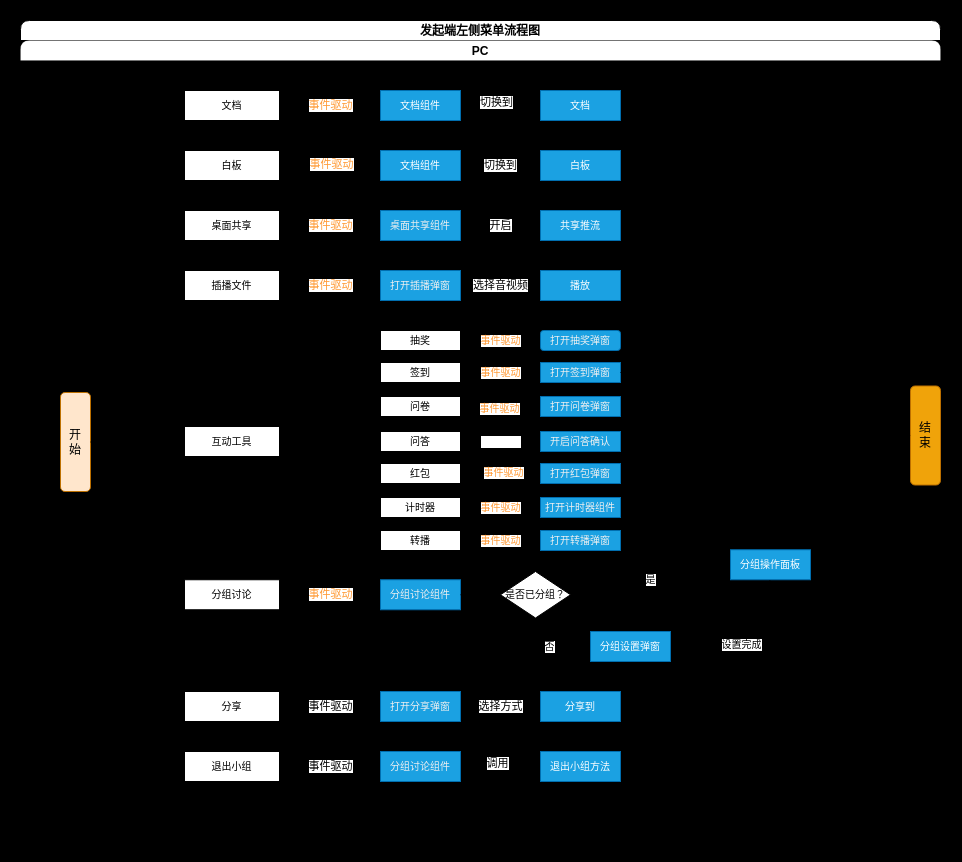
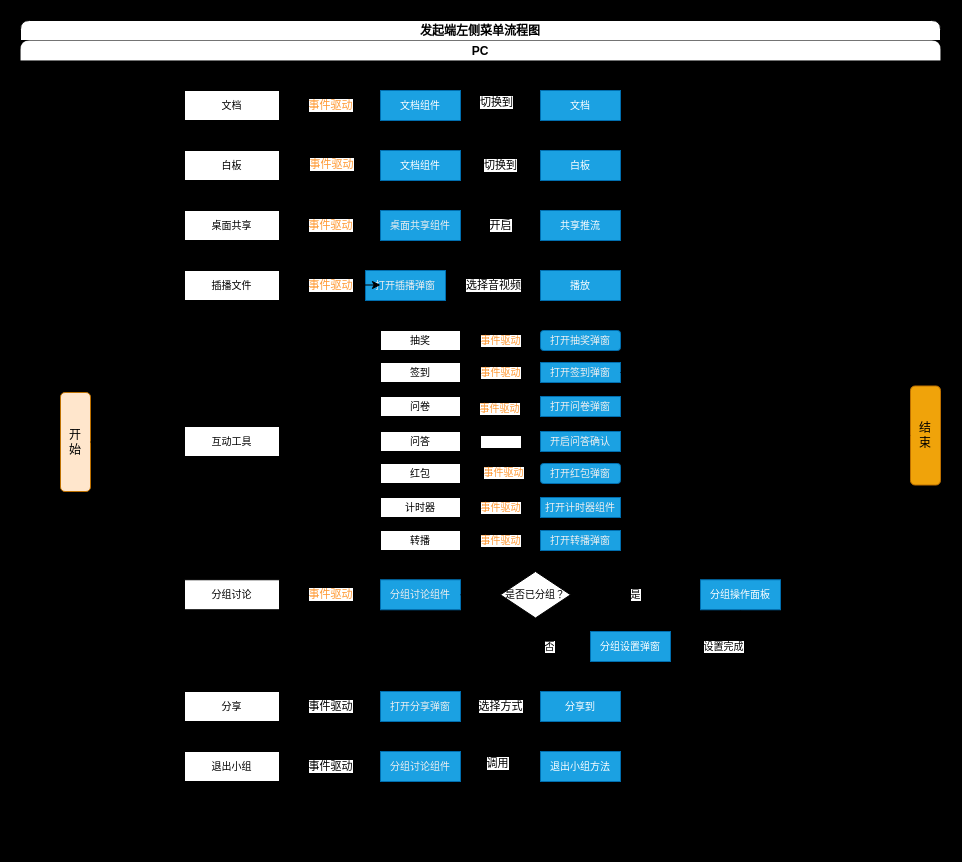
(421, 286) -> (406, 286)
(581, 474) -> (581, 474)
(771, 565) -> (741, 595)
